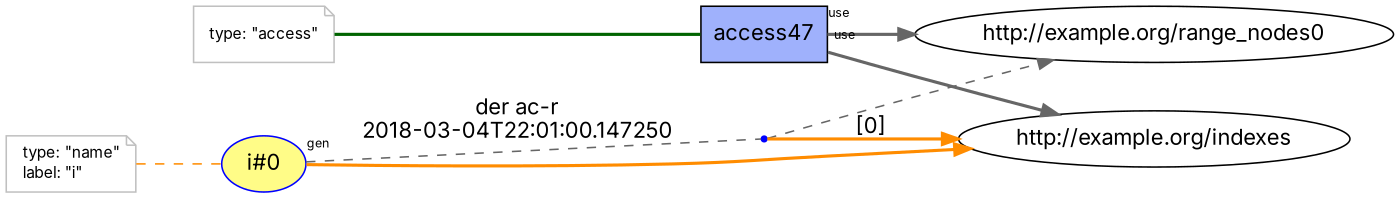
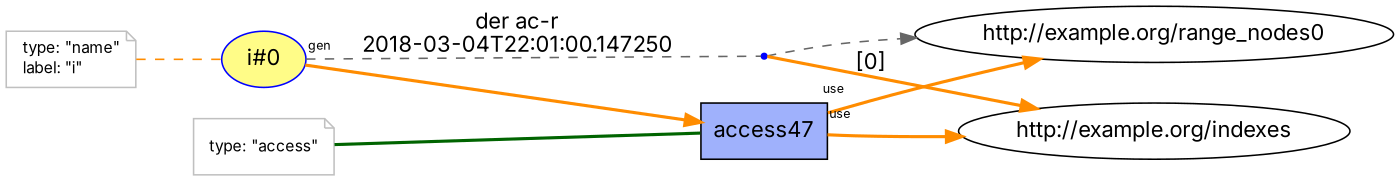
(863, 34) -> (945, 81)
(930, 81) -> (887, 136)
(631, 165) -> (495, 93)
